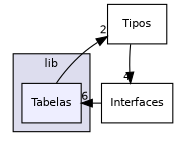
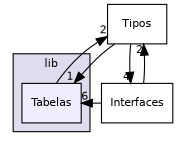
none -> (97, 58)
none -> (144, 69)
